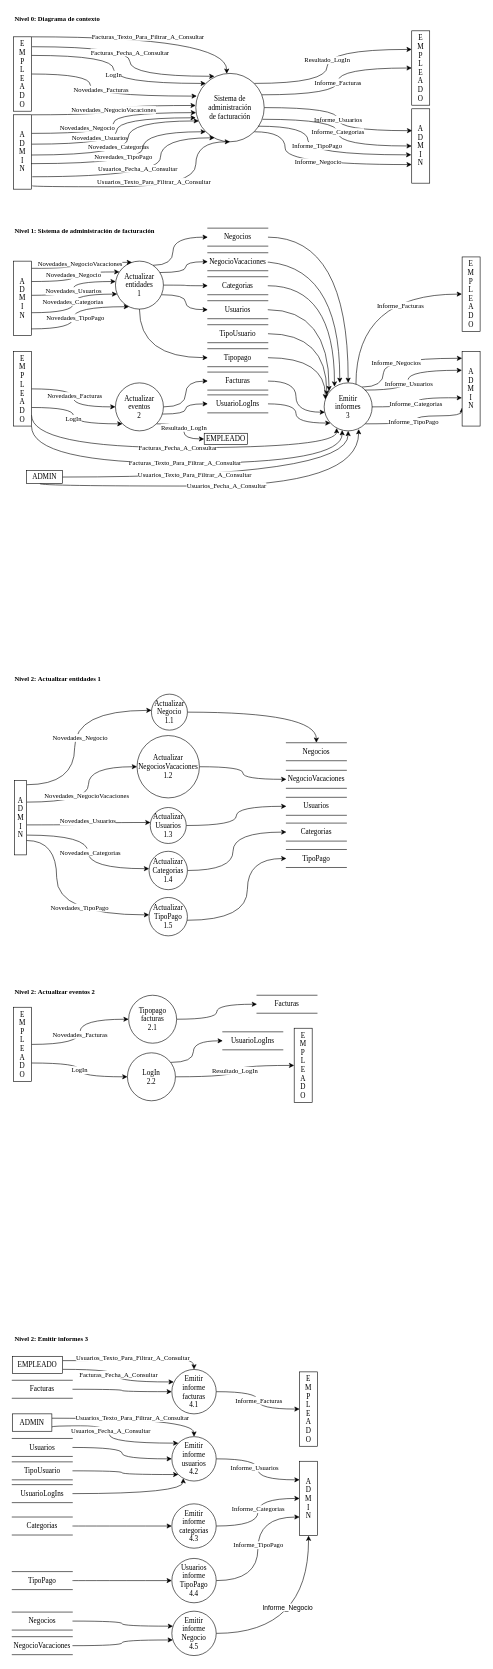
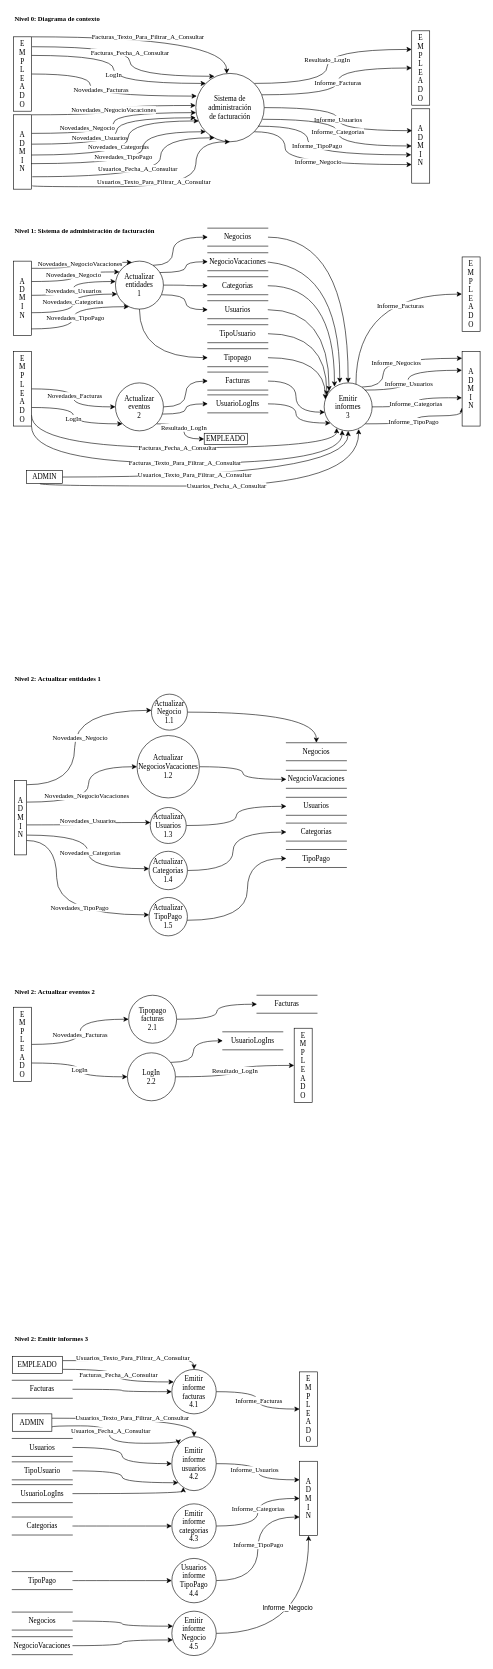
(194, 1459) -> (194, 1464)
